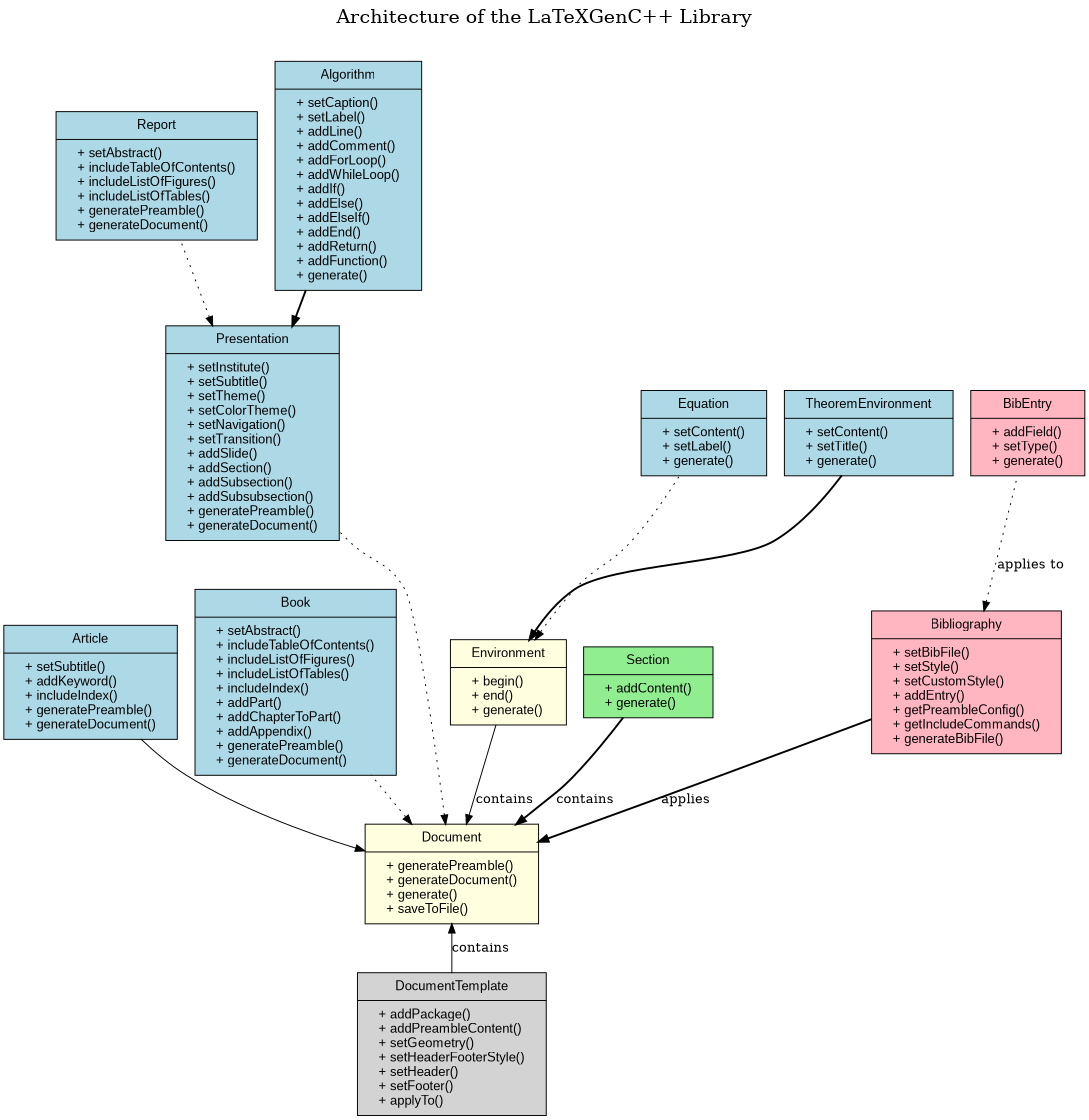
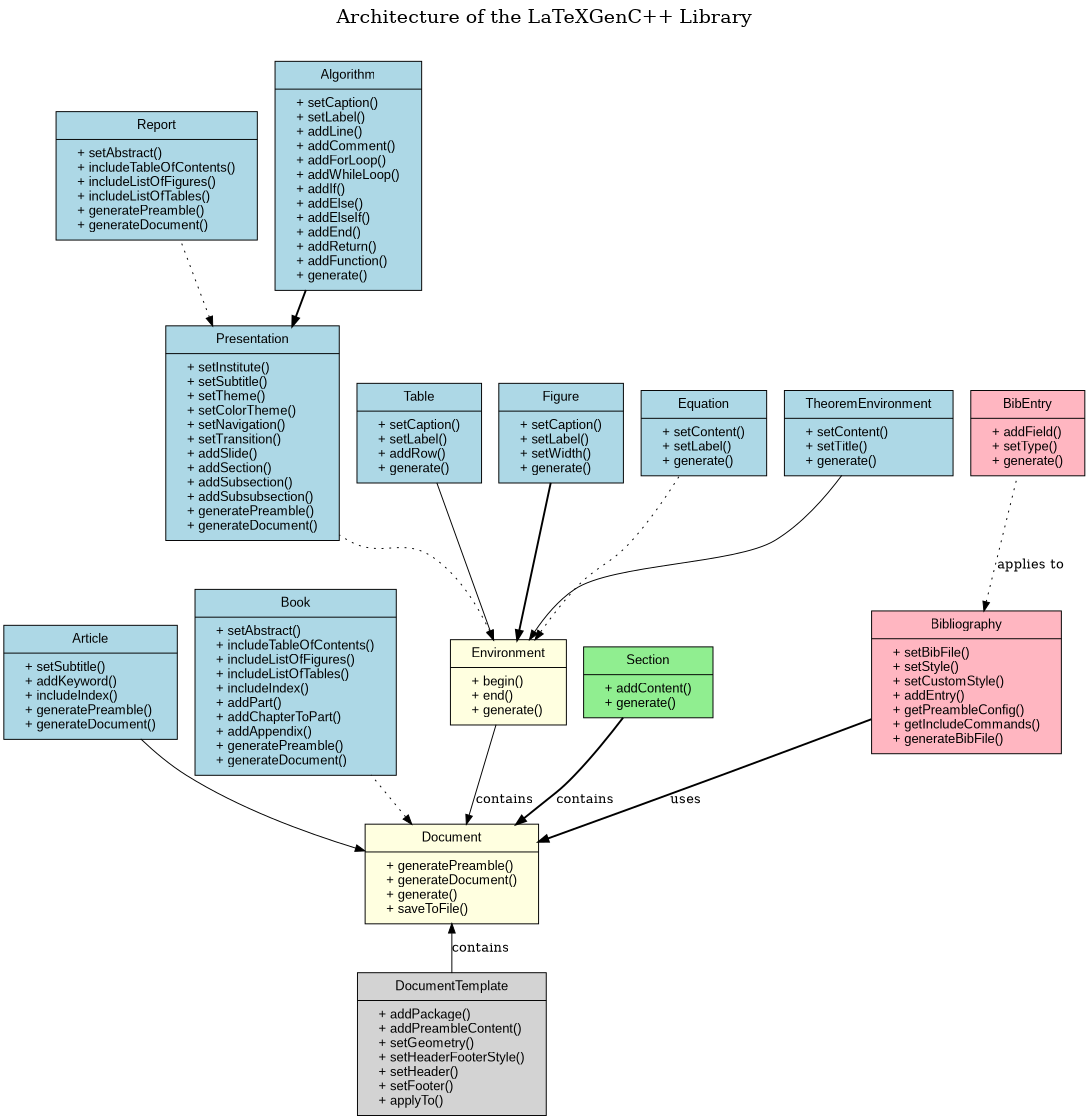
none -> (419, 433)
none -> (561, 433)
(692, 561) -> (692, 561)
(421, 658) -> (431, 556)
(686, 800) -> (686, 800)
